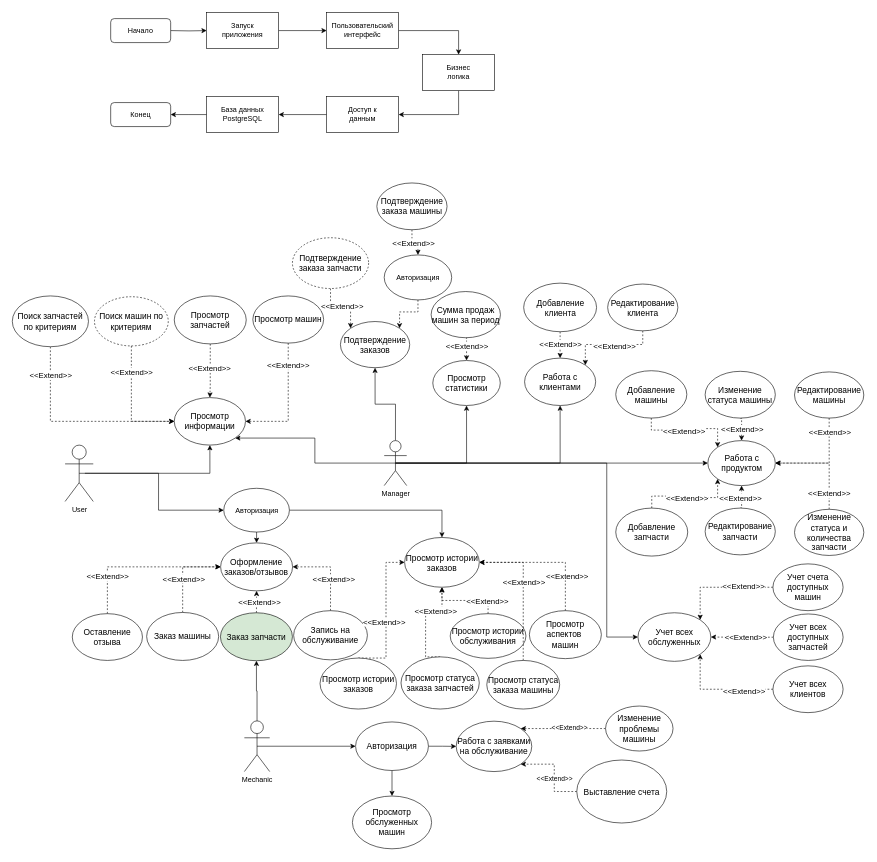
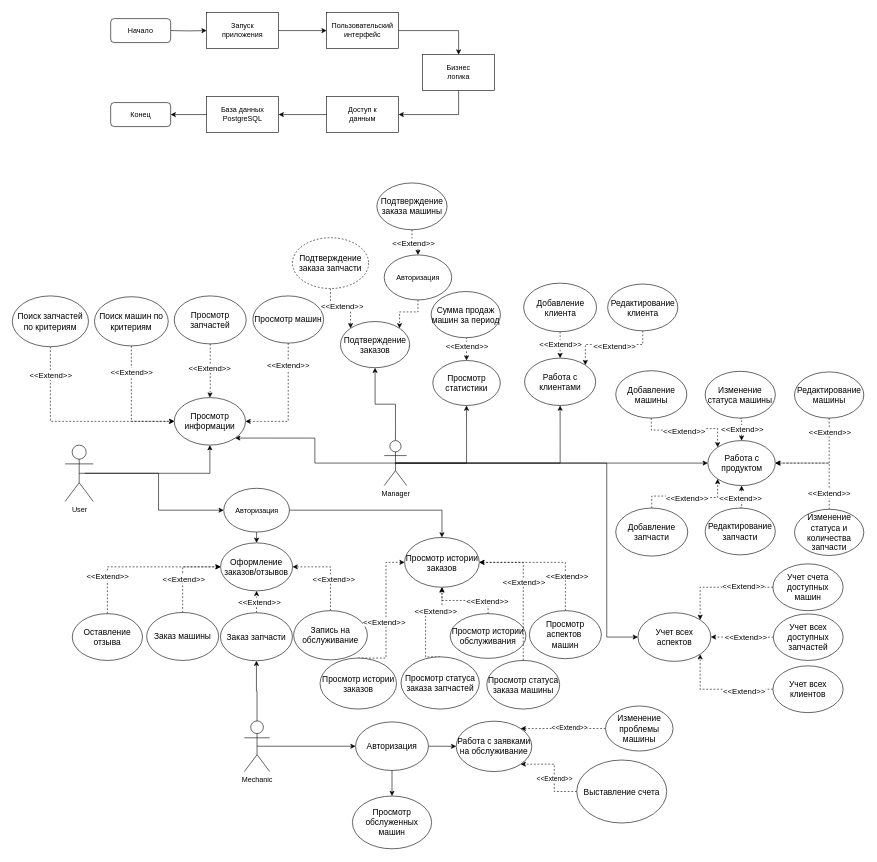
(131, 321) -> (131, 321)
(257, 637) -> (257, 637)
(675, 637) -> (675, 637)
